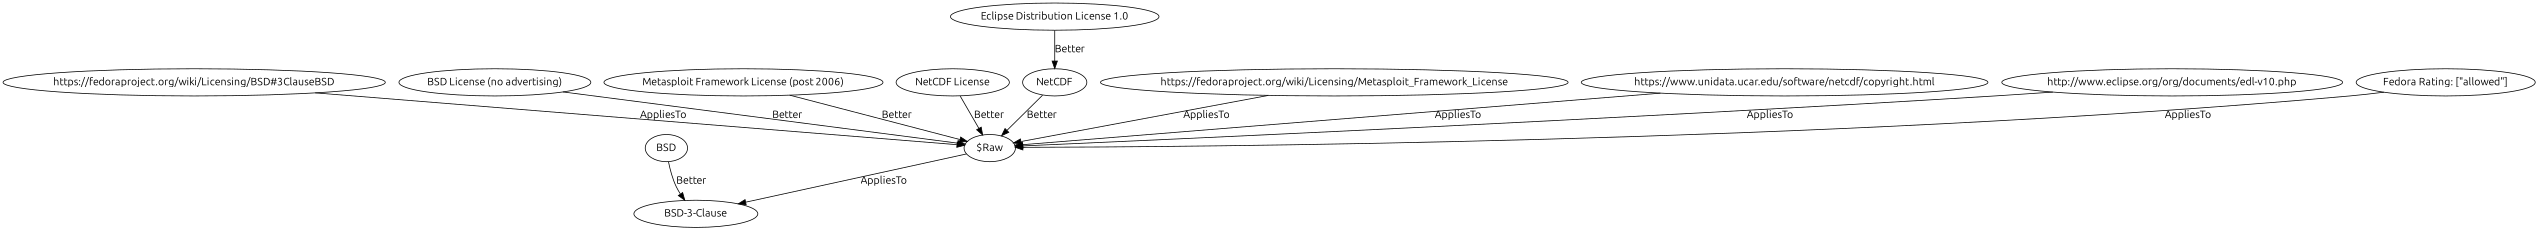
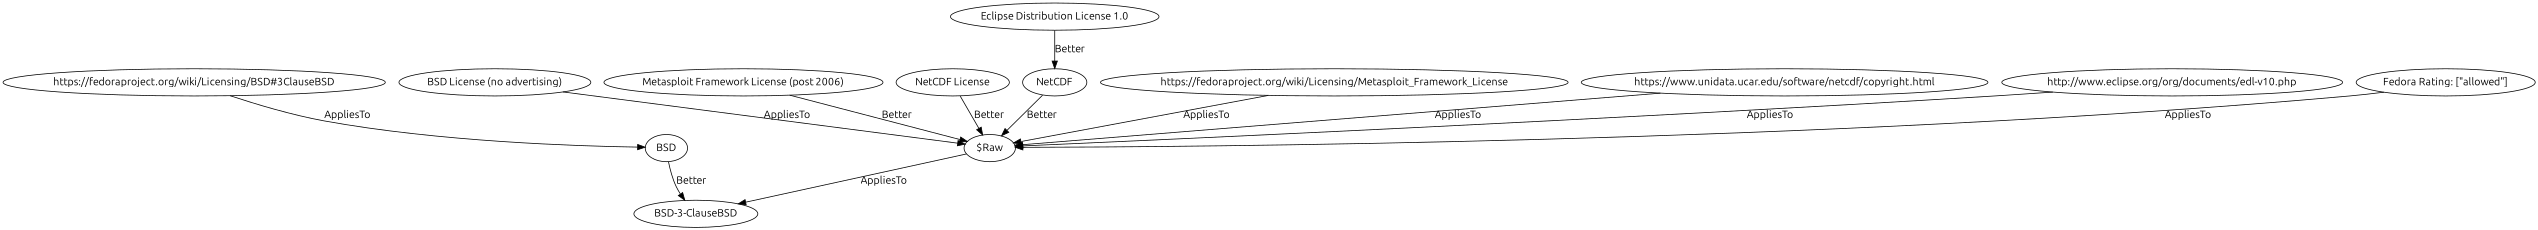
(787, 115) -> (787, 115)
(636, 119) -> (432, 136)
(696, 214) -> (696, 214)
